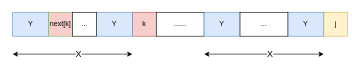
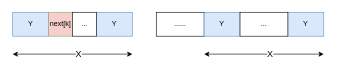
(144, 24) -> none
(336, 24) -> none
